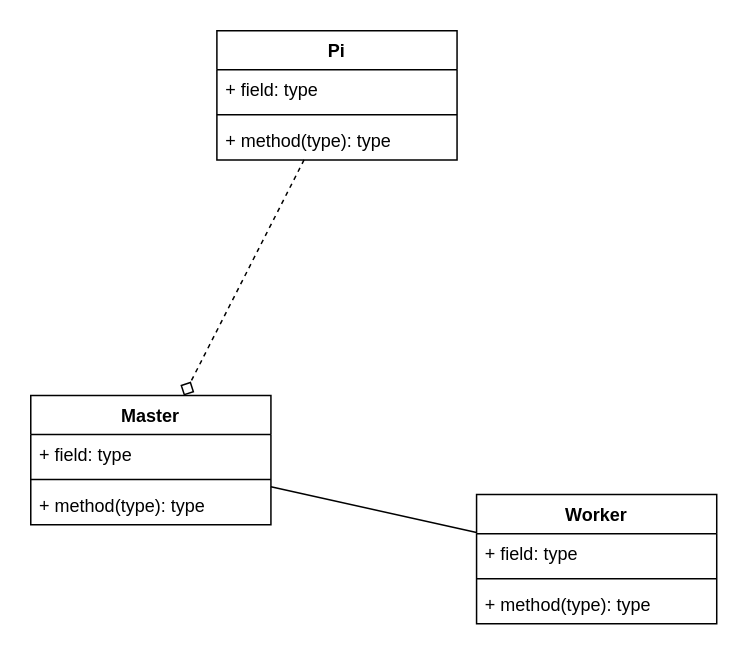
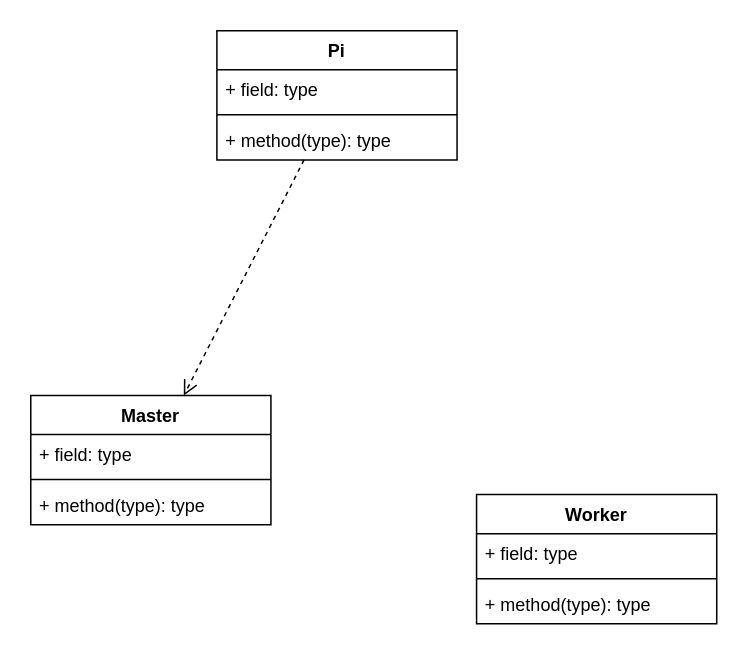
(191, 380) -> (188, 386)
(374, 509) -> none
